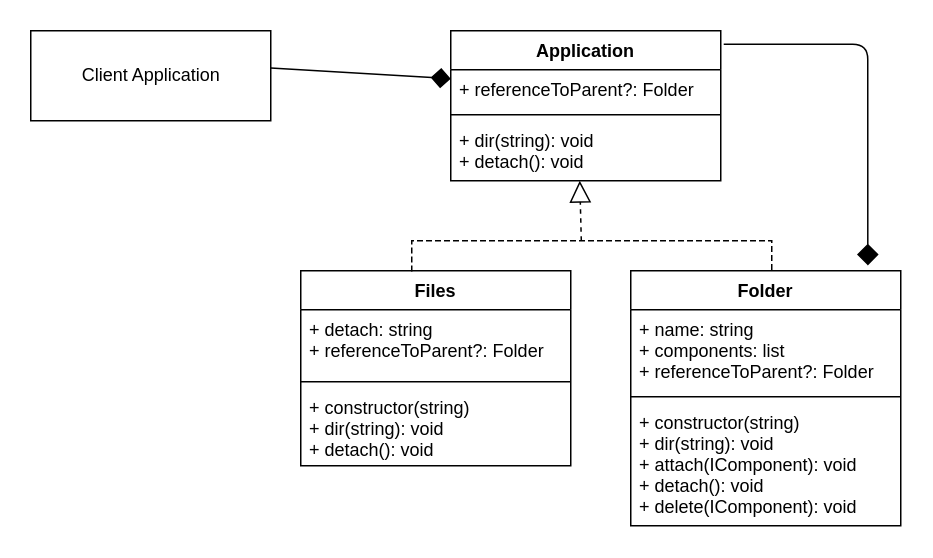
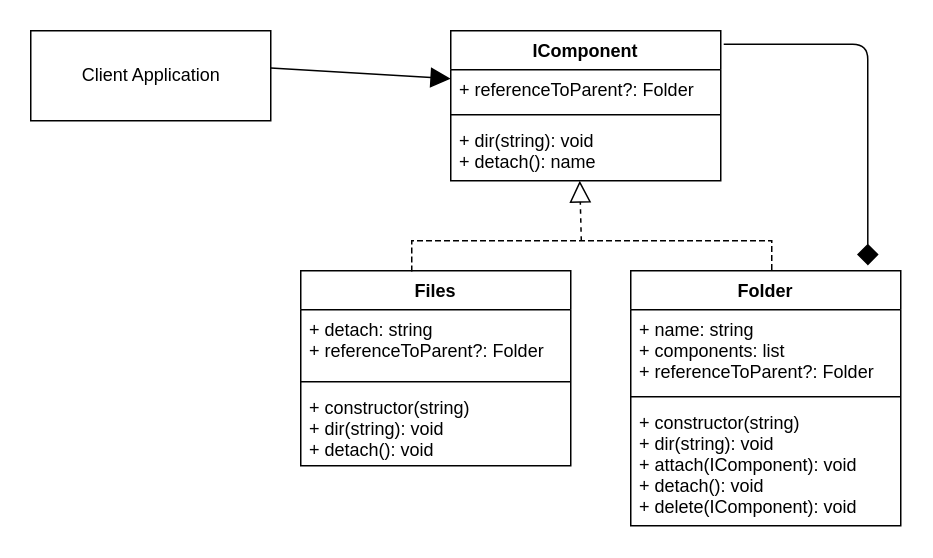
(585, 51) -> (585, 51)
(430, 77) -> (429, 77)
(541, 141) -> (541, 141)
